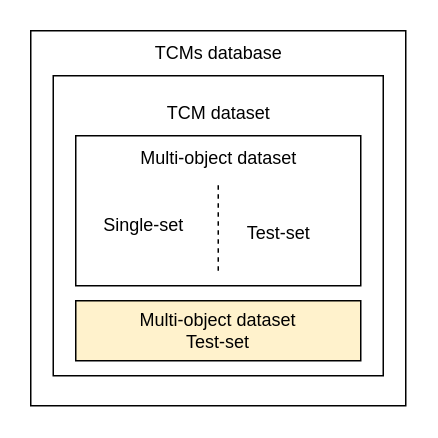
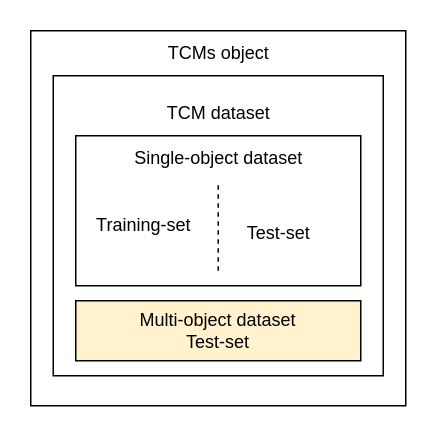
(219, 53) -> (219, 53)
(219, 158) -> (219, 158)
(144, 226) -> (144, 226)
